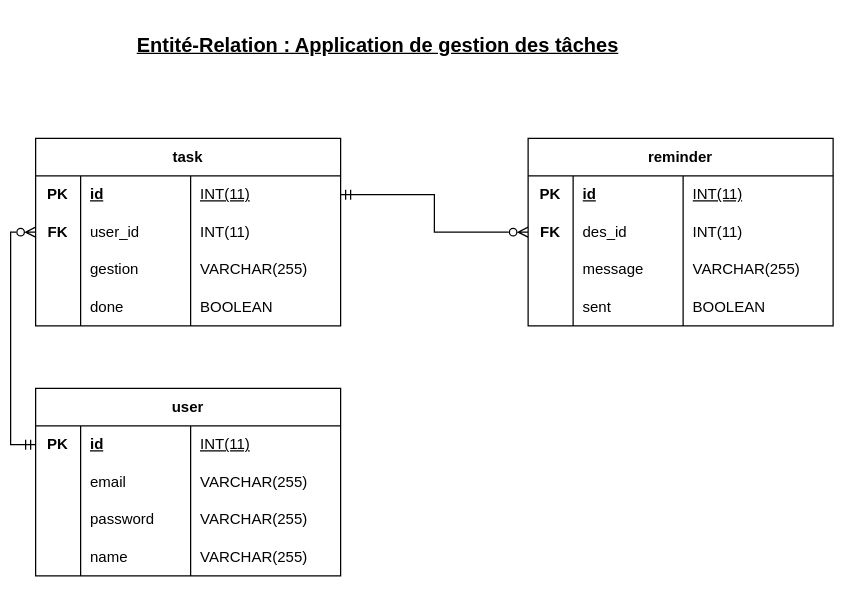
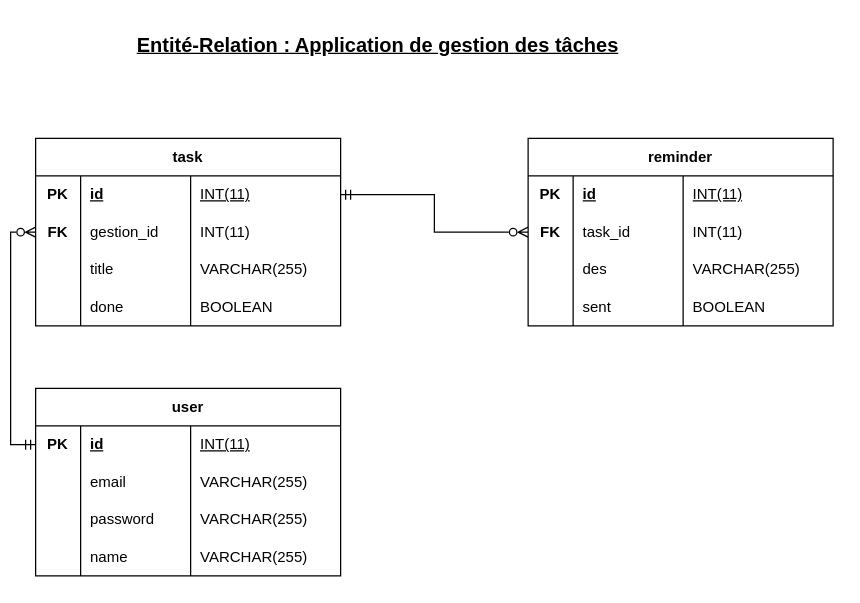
(118, 232) -> (129, 232)
(606, 232) -> (611, 232)
(118, 269) -> (108, 269)
(613, 269) -> (596, 269)
